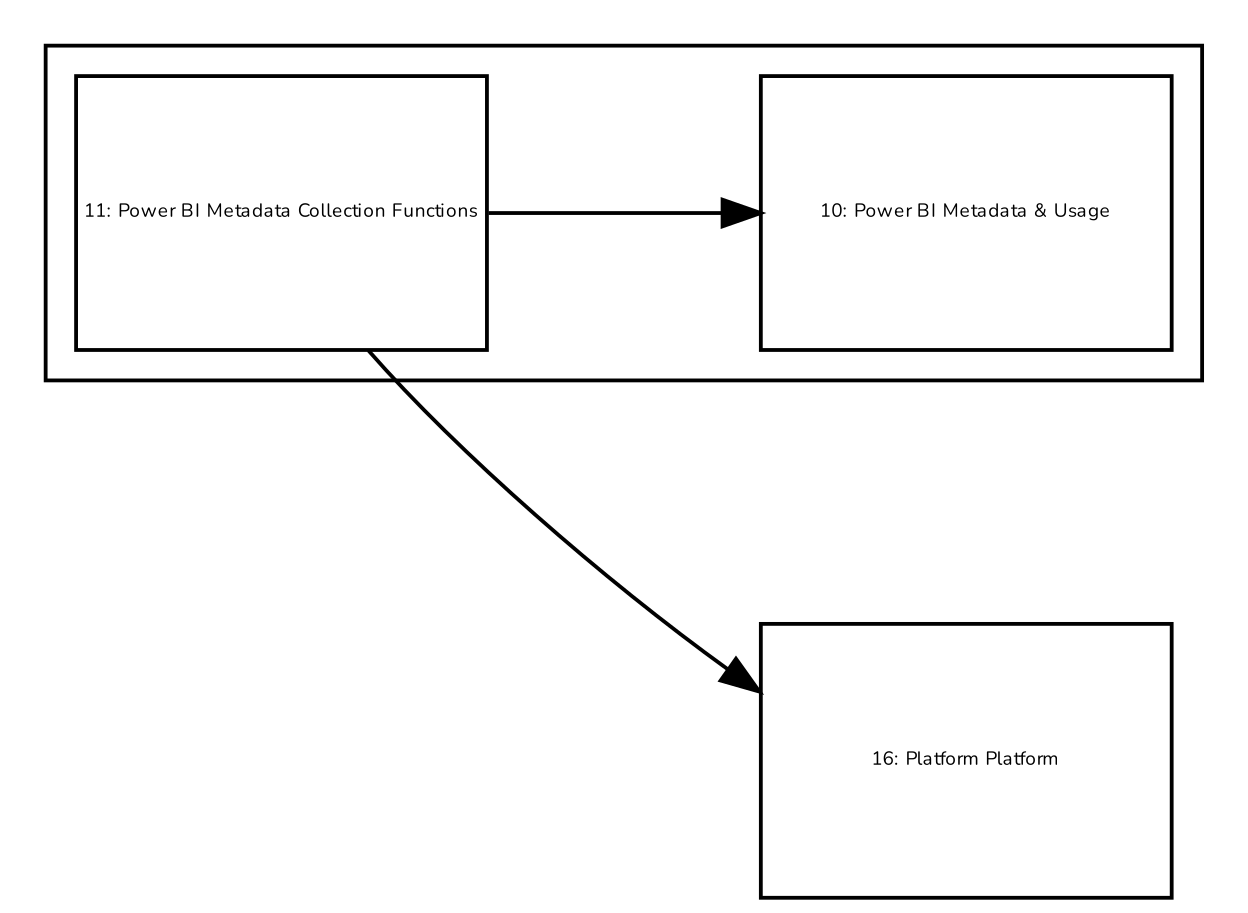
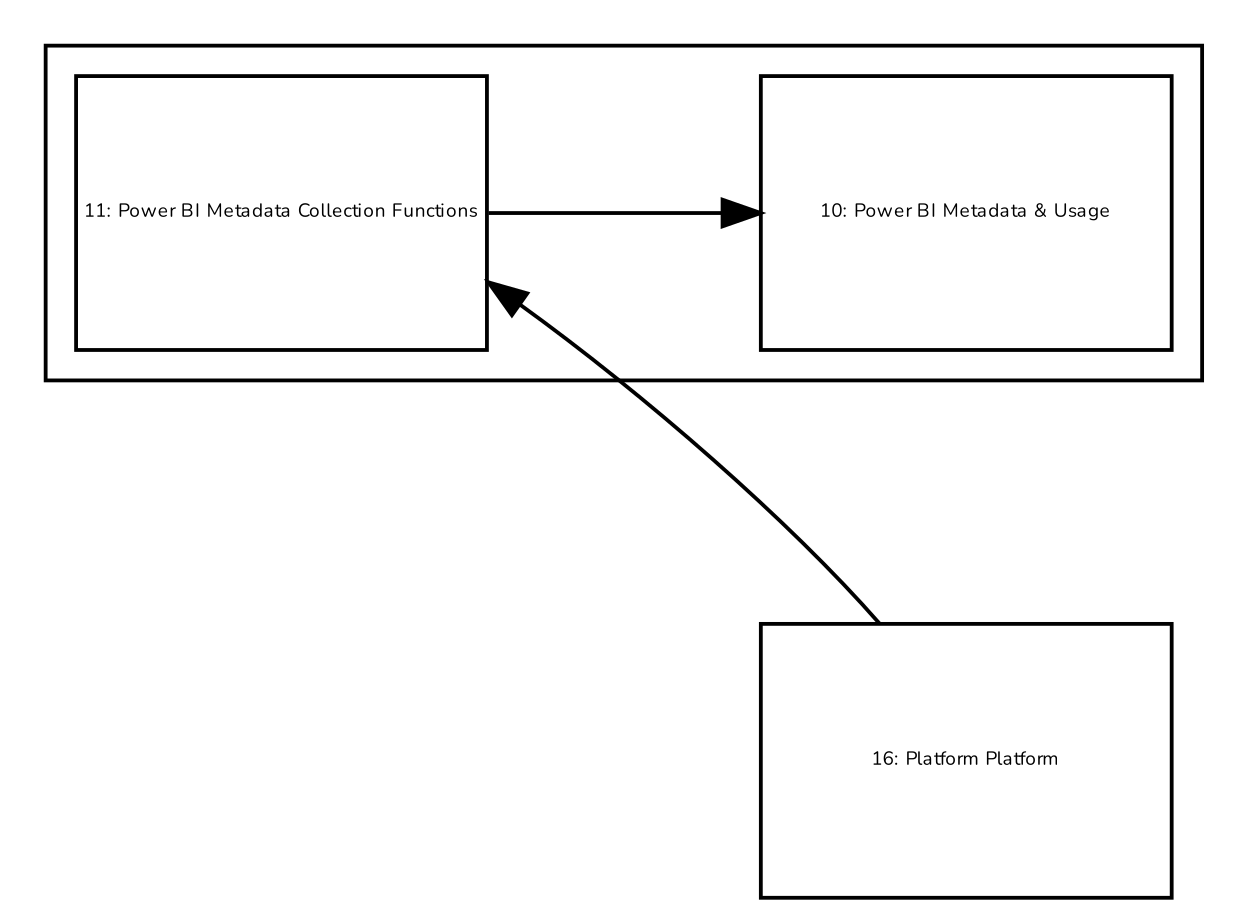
(540, 519) -> (708, 455)
